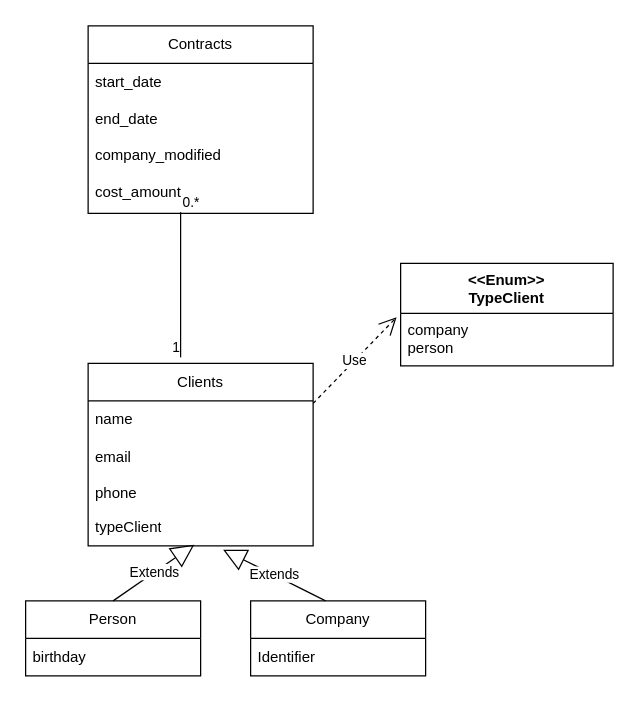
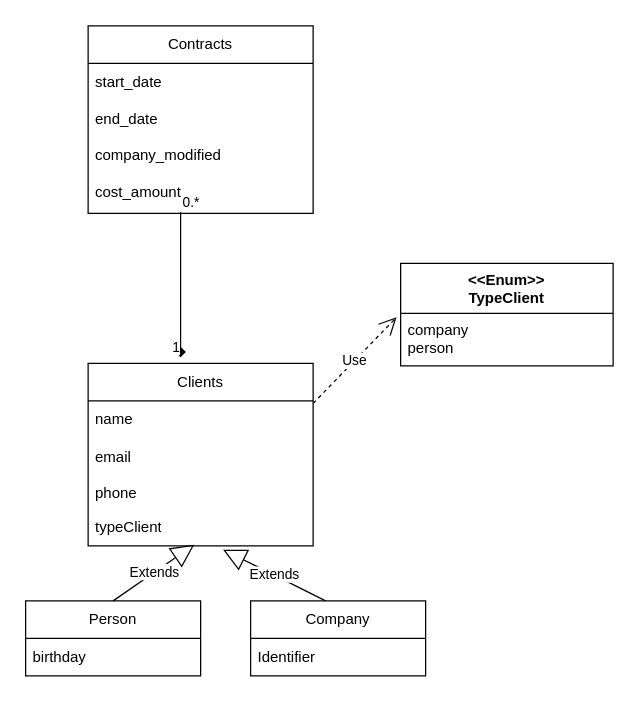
(181, 351) -> (181, 346)
